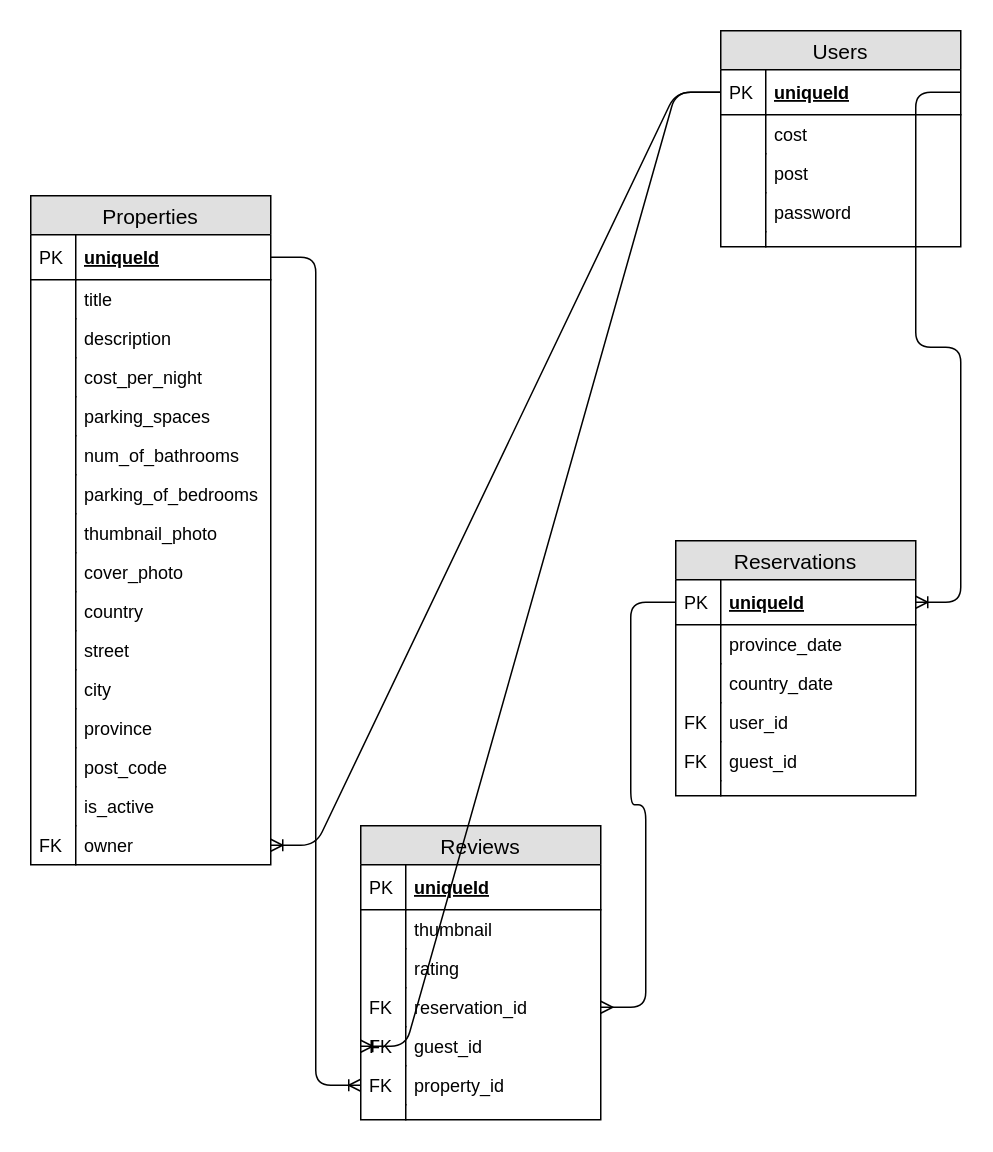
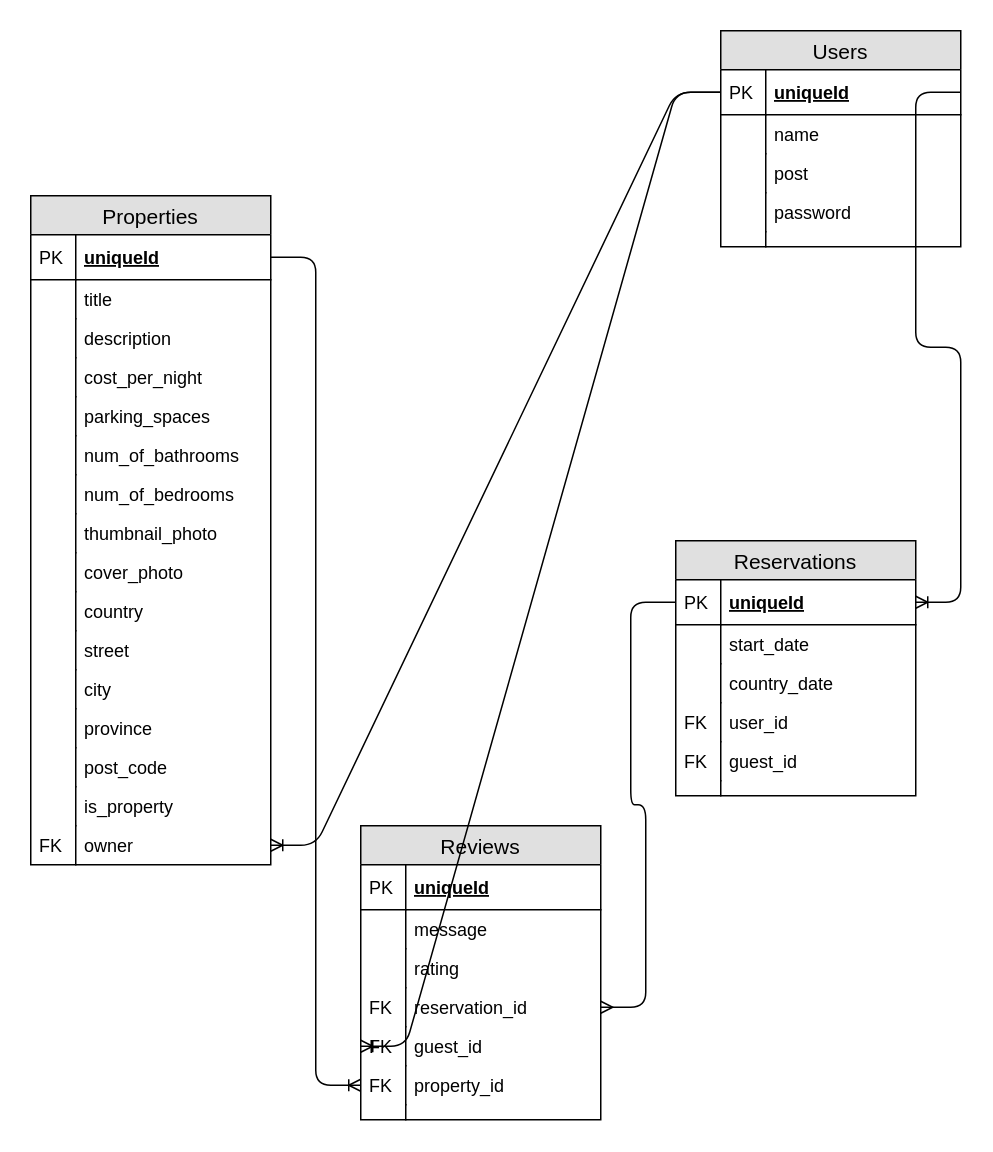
(794, 135) -> (794, 135)
(177, 495) -> (160, 495)
(792, 645) -> (779, 645)
(125, 807) -> (137, 807)
(455, 930) -> (449, 930)
